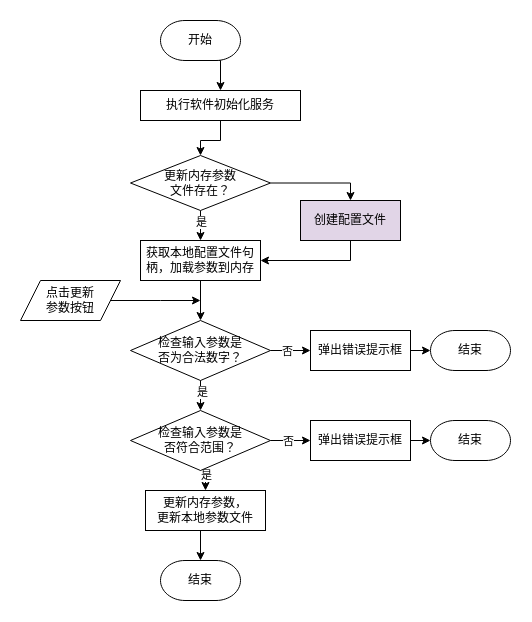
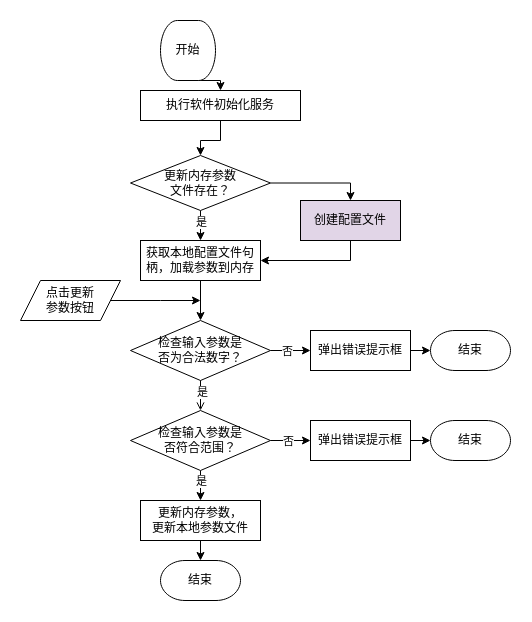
(201, 41) -> (188, 51)
(201, 402) -> (201, 404)
(206, 511) -> (201, 521)
